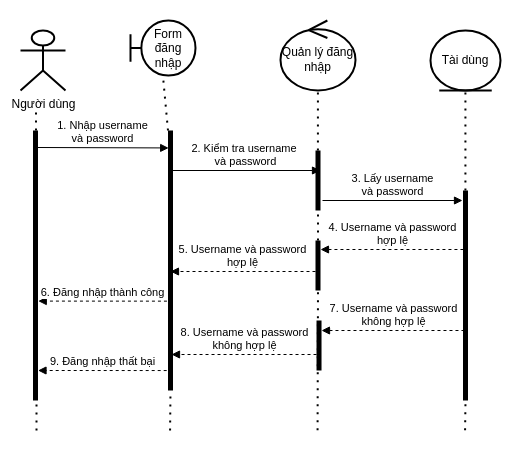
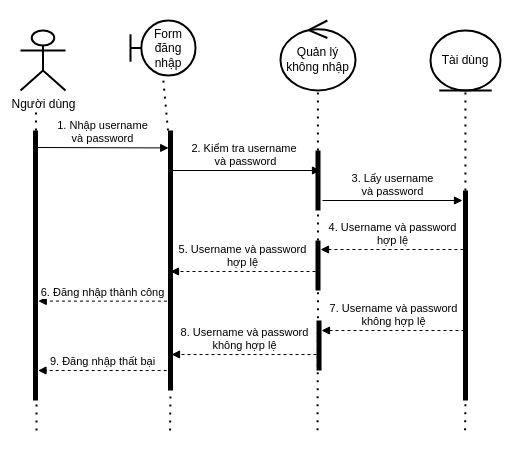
(318, 60) -> (318, 60)
